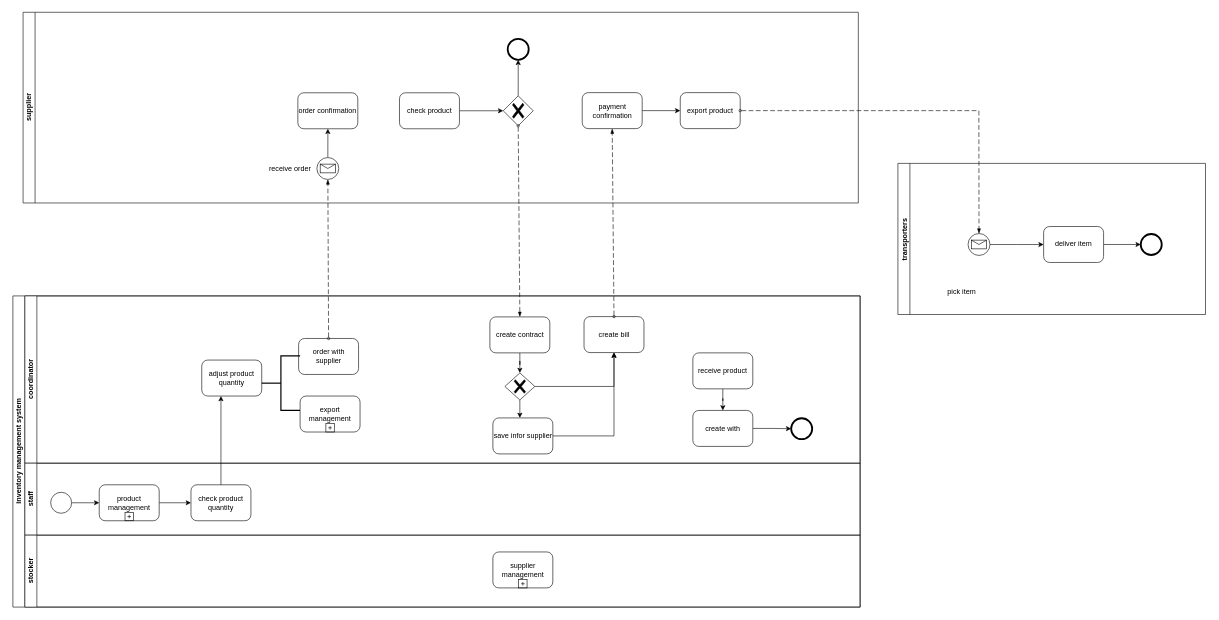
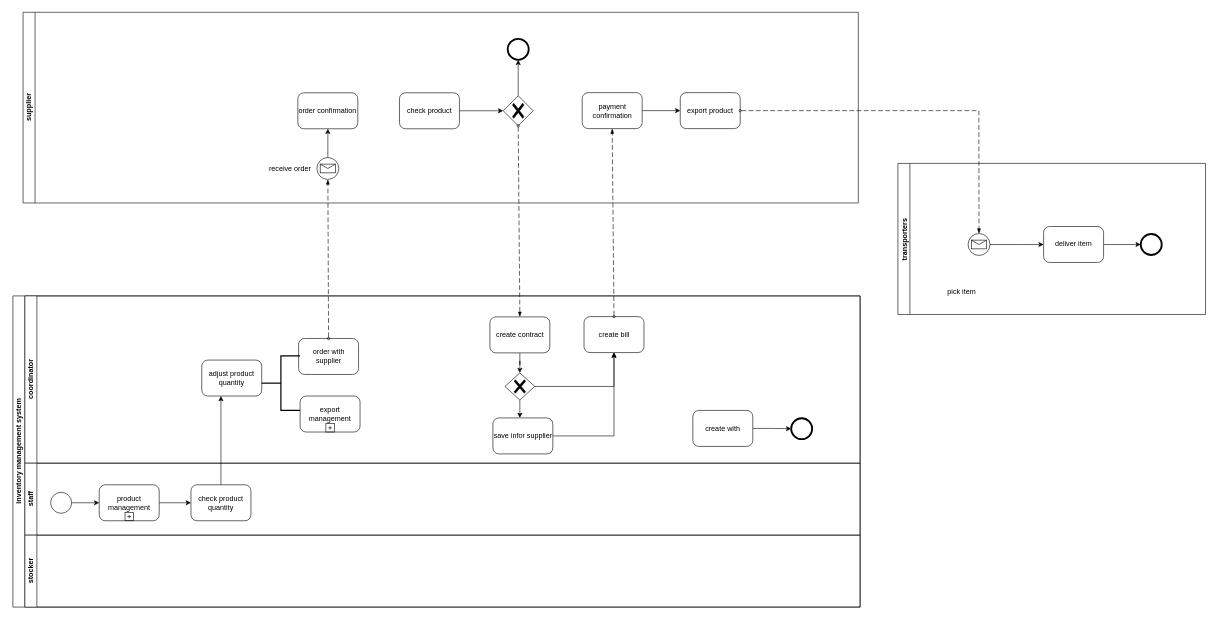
(723, 371) -> none
(723, 400) -> none
(523, 570) -> none
